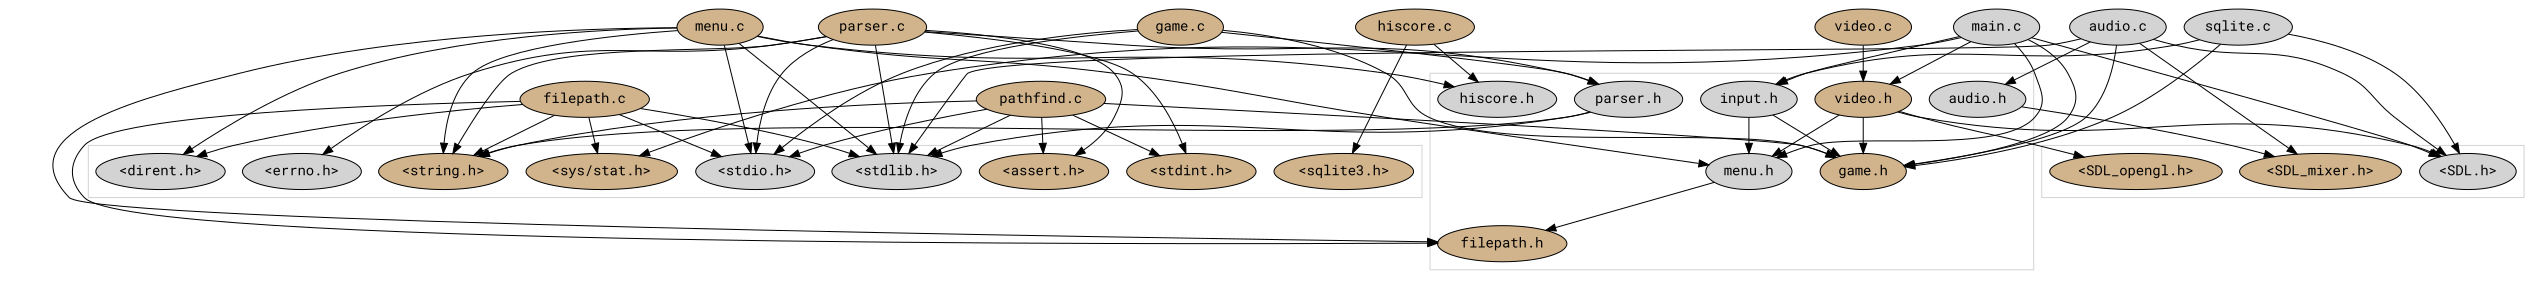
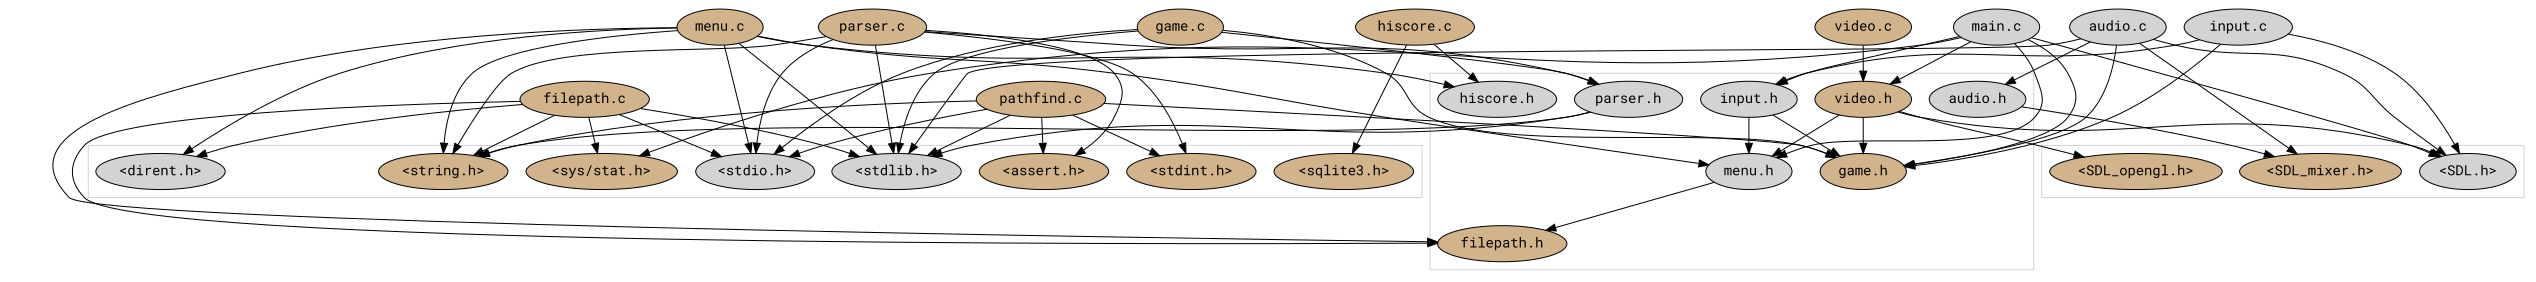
(2238, 27) -> (2238, 27)
(302, 172) -> none
